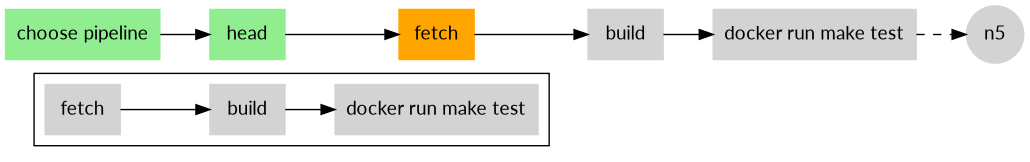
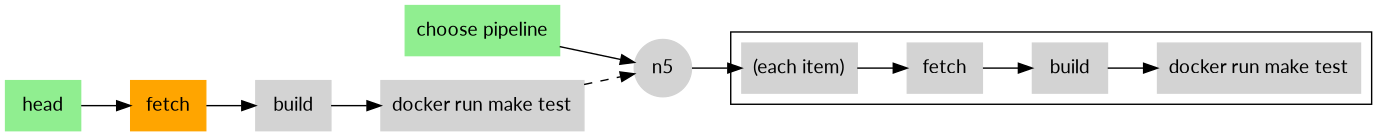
(178, 34) -> (590, 53)
none -> (800, 68)
